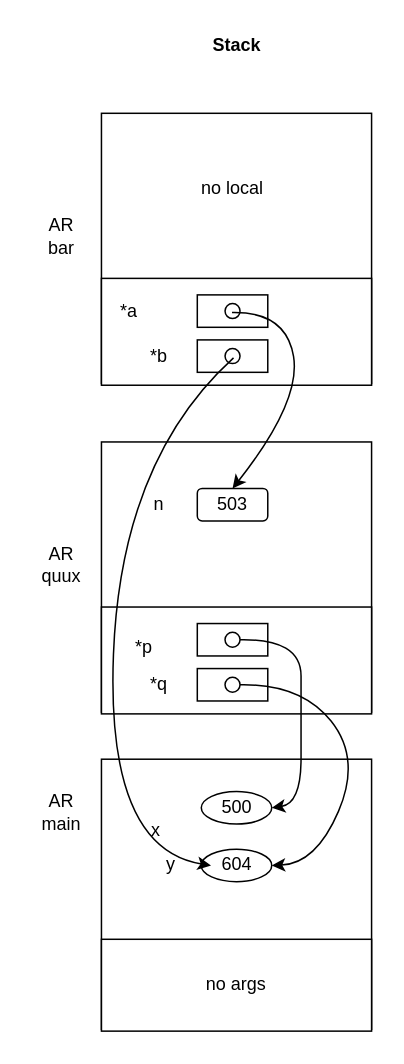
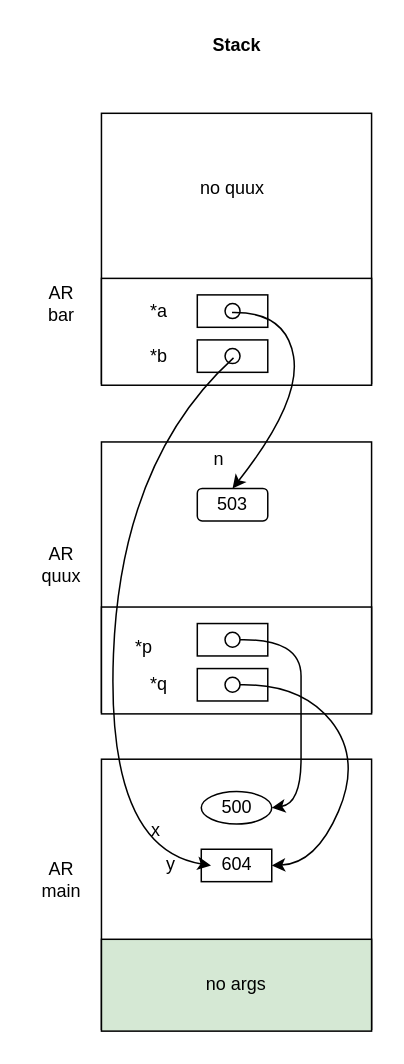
(233, 188) -> (233, 188)
(61, 236) -> (61, 304)
(129, 311) -> (159, 311)
(159, 504) -> (219, 459)
(61, 812) -> (61, 880)
(236, 865) -> (236, 865)
(236, 985) -> (236, 985)
